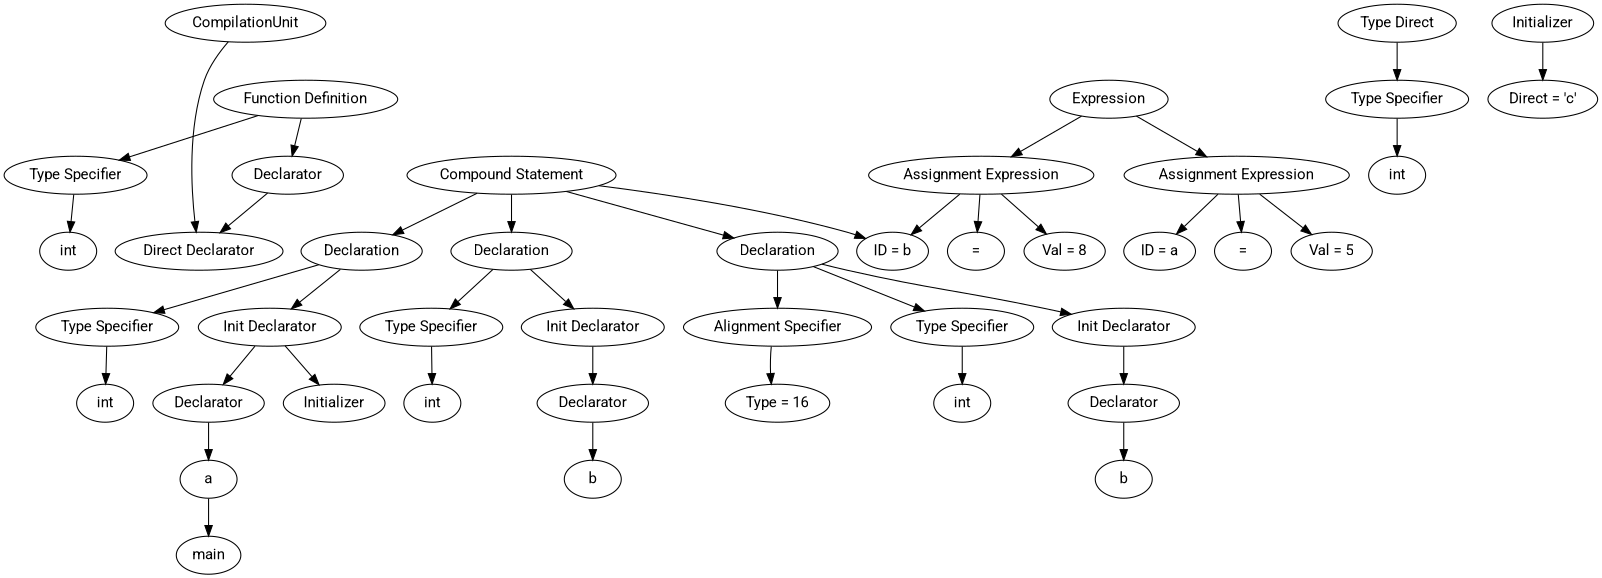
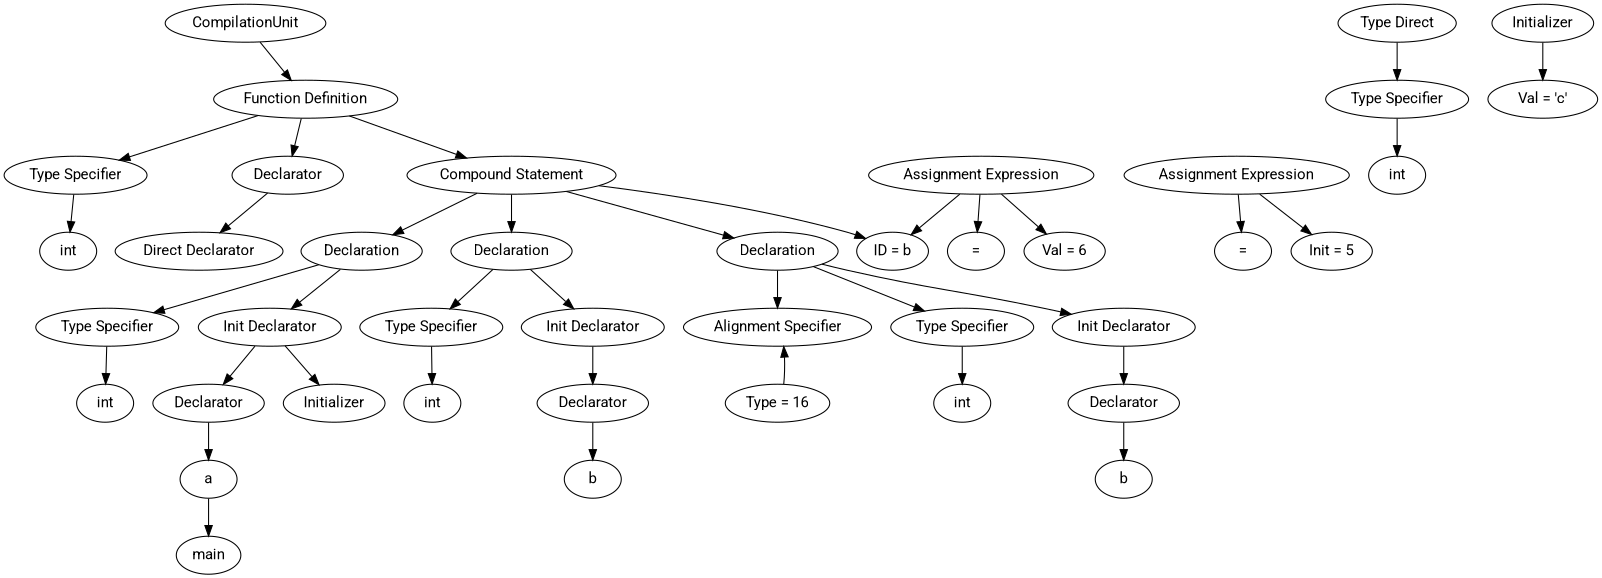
(1109, 99) -> none
(1543, 99) -> (1543, 99)
(194, 128) -> (272, 57)
none -> (403, 135)
(1065, 251) -> (1065, 251)
(1160, 251) -> none
(1332, 251) -> (1332, 251)
(770, 360) -> (785, 371)
